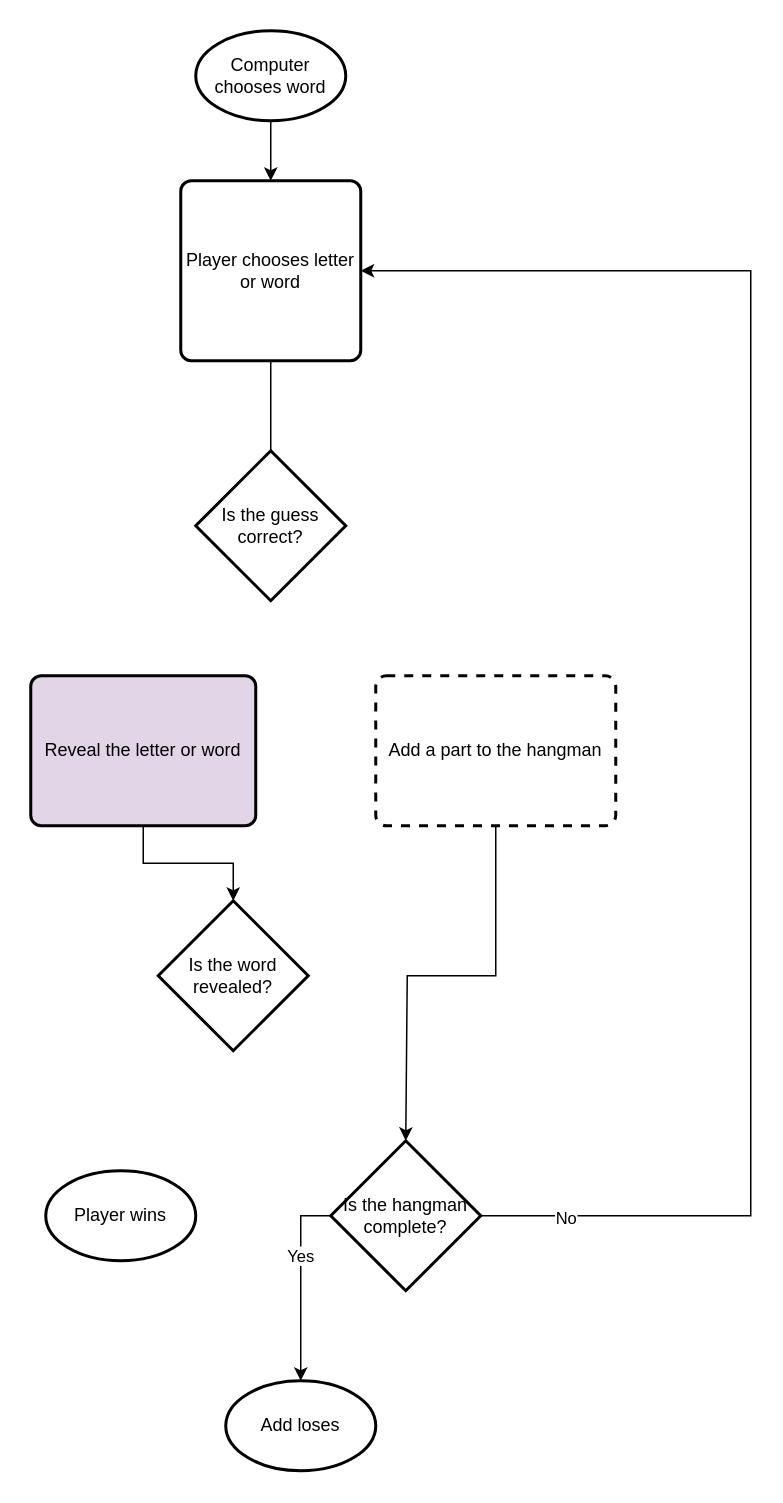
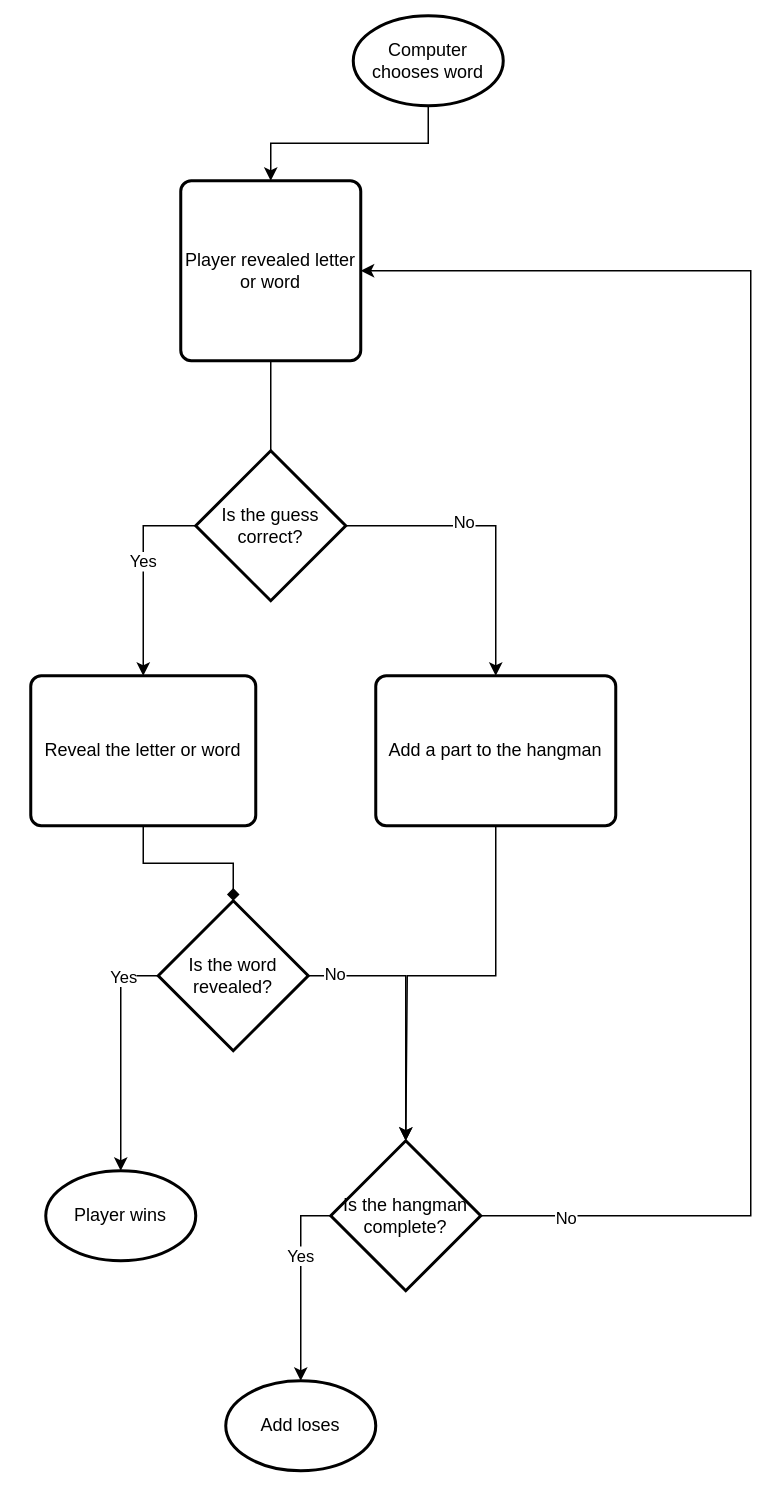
(271, 76) -> (428, 61)
(271, 271) -> (271, 271)
none -> (491, 526)
none -> (143, 570)
(143, 751) -> (143, 751)
(496, 751) -> (496, 751)
(233, 889) -> (233, 888)
none -> (356, 976)
none -> (121, 1050)
